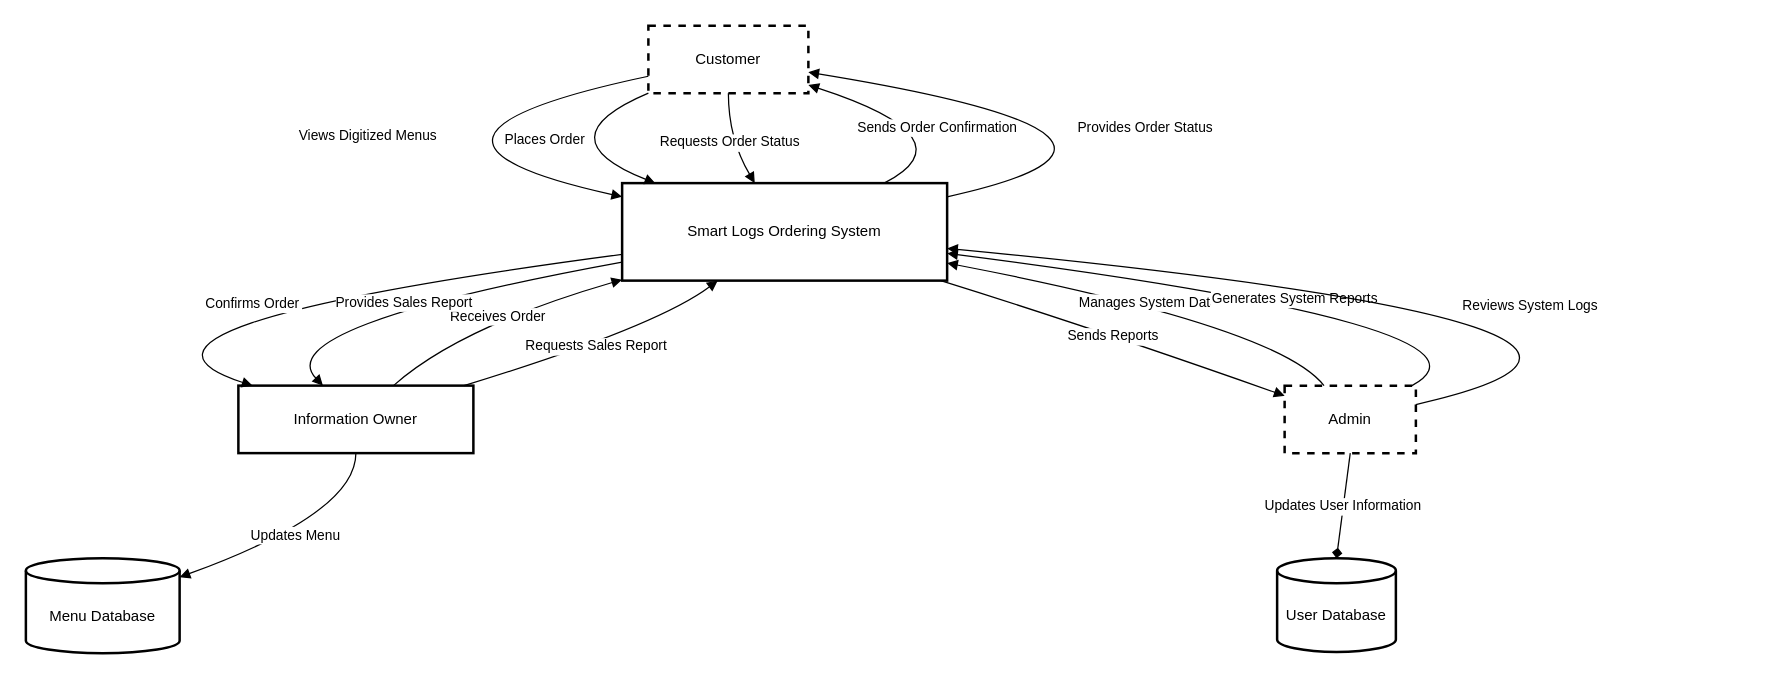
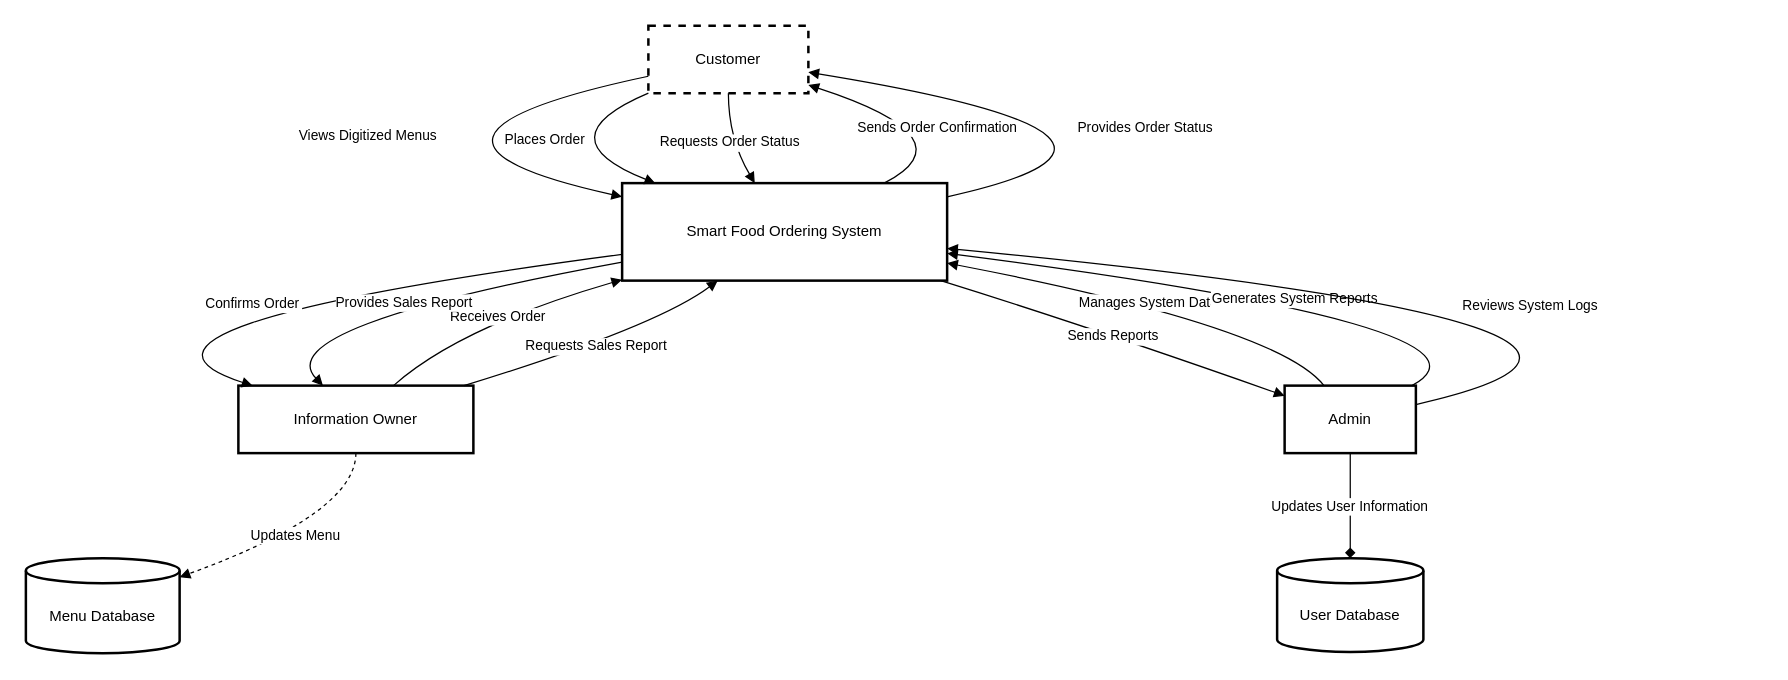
(784, 232) -> (784, 232)
(1350, 419) -> (1350, 419)
(333, 497) -> (333, 497)
(1336, 605) -> (1350, 605)
